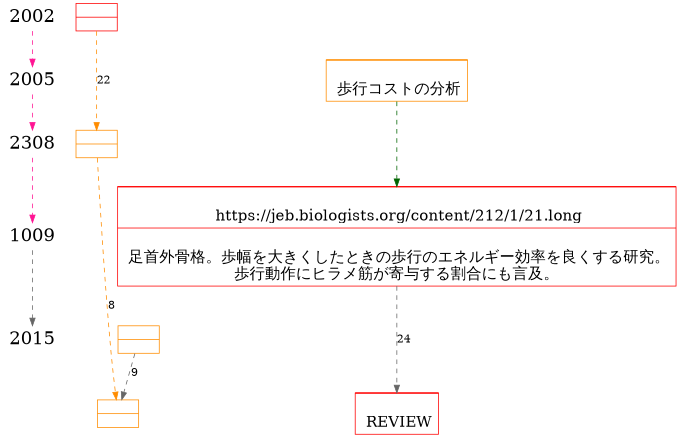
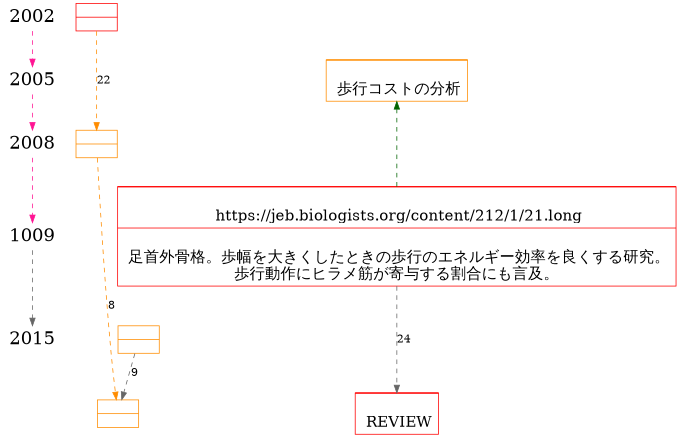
(397, 140) -> (397, 148)
(32, 144) -> (32, 144)
